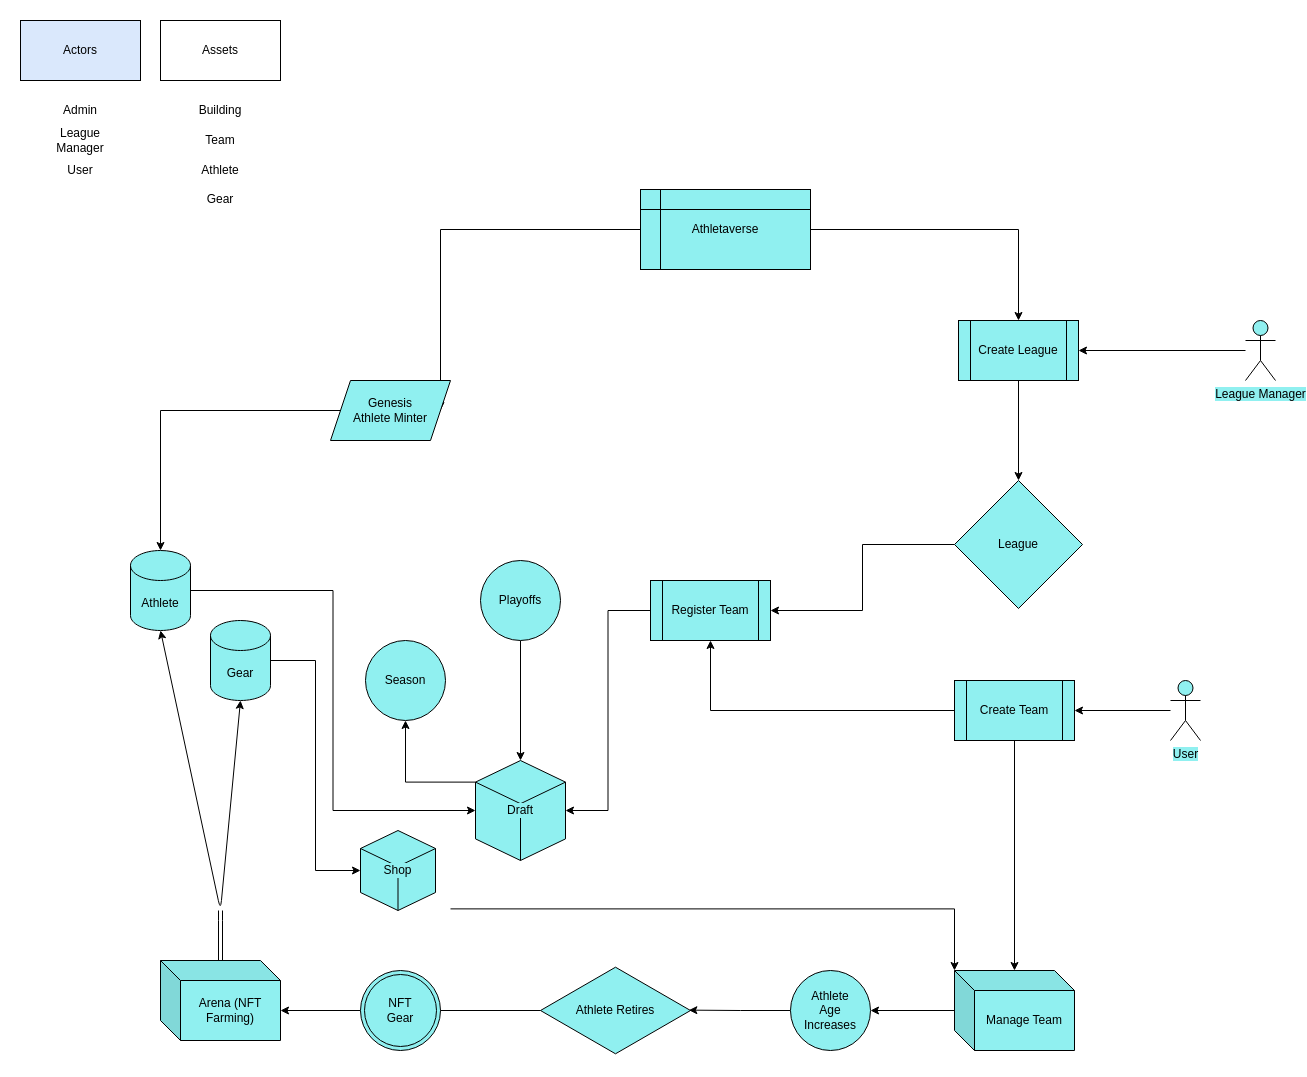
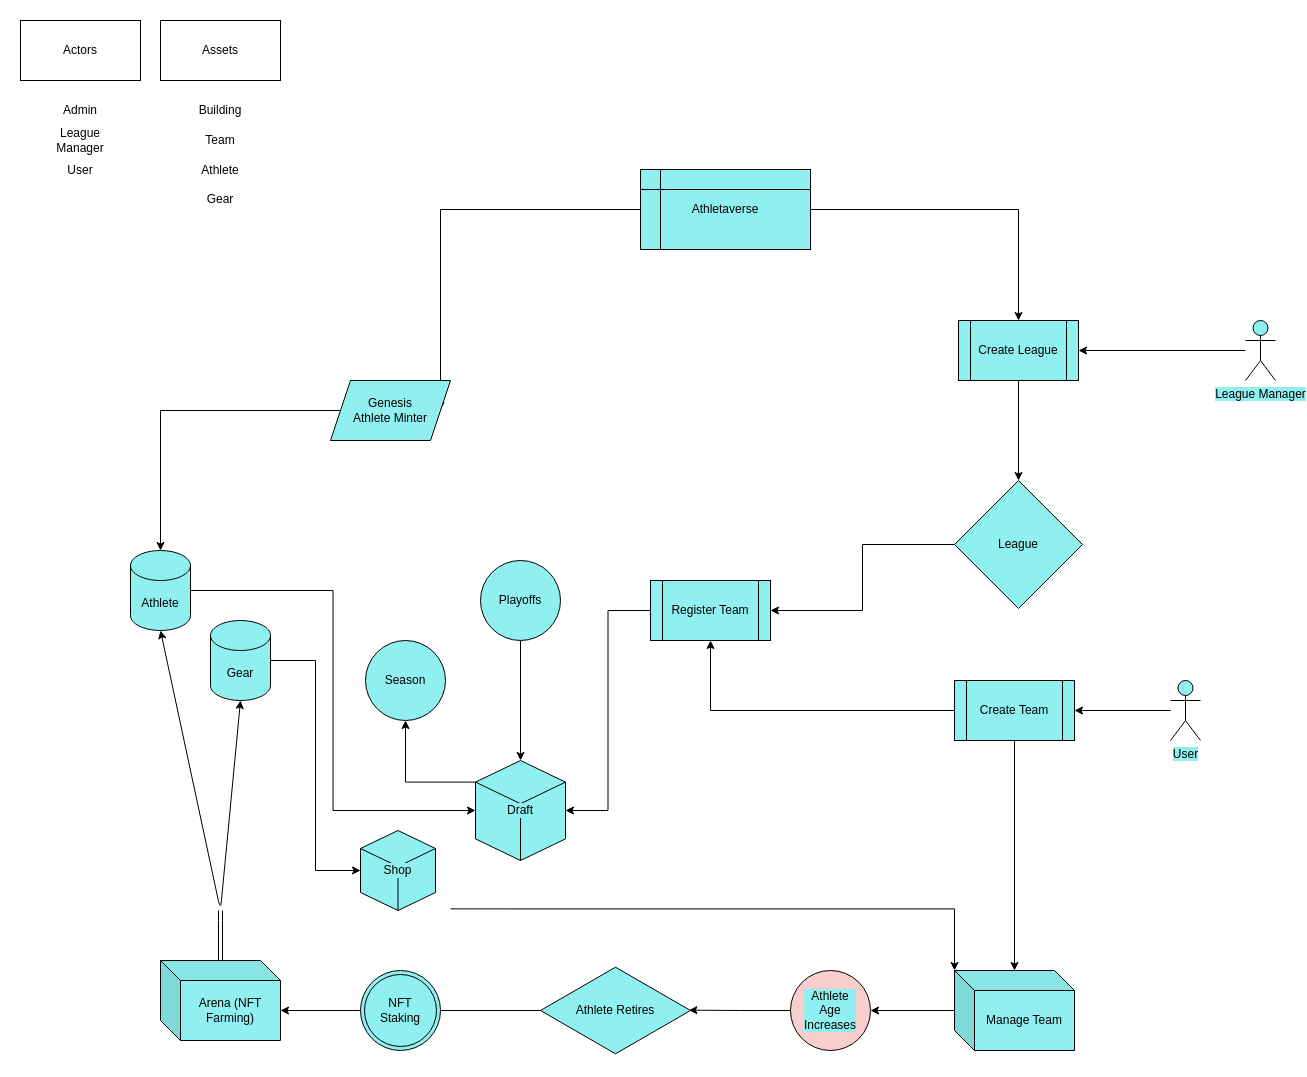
(81, 51) -> (81, 51)
(726, 230) -> (726, 210)
(401, 1011) -> (401, 1011)
(831, 1011) -> (831, 1011)
